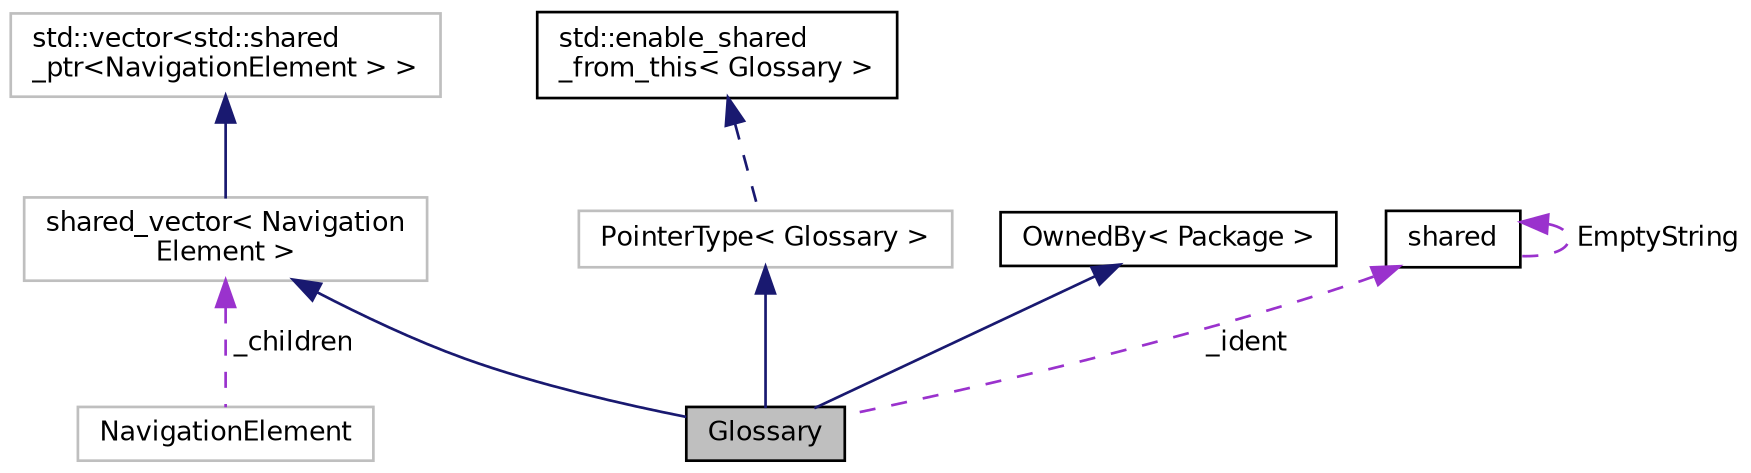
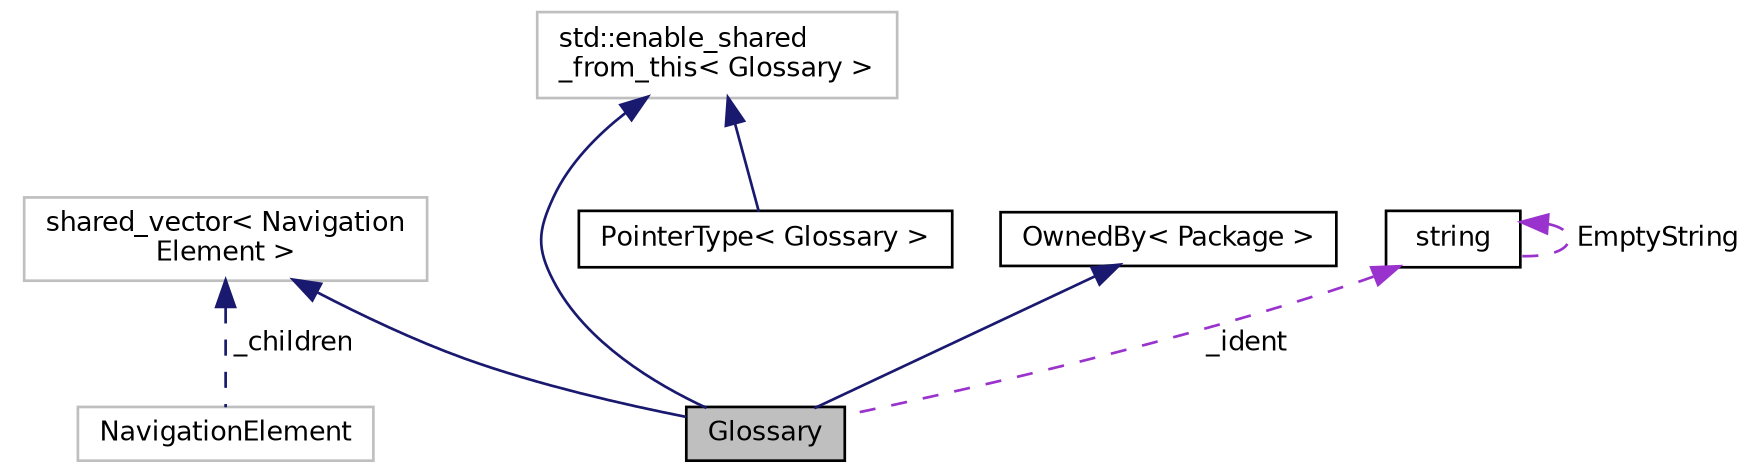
(226, 55) -> none
(717, 55) -> (717, 55)
(747, 168) -> (747, 168)
(766, 239) -> (766, 239)
(1453, 239) -> (1453, 239)
(766, 351) -> (554, 282)
(226, 357) -> (226, 357)
